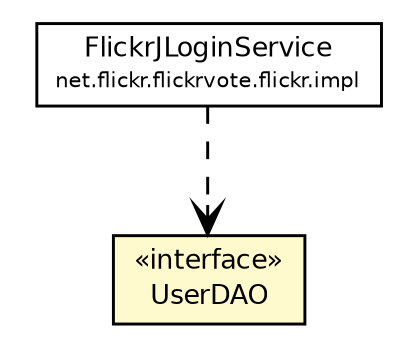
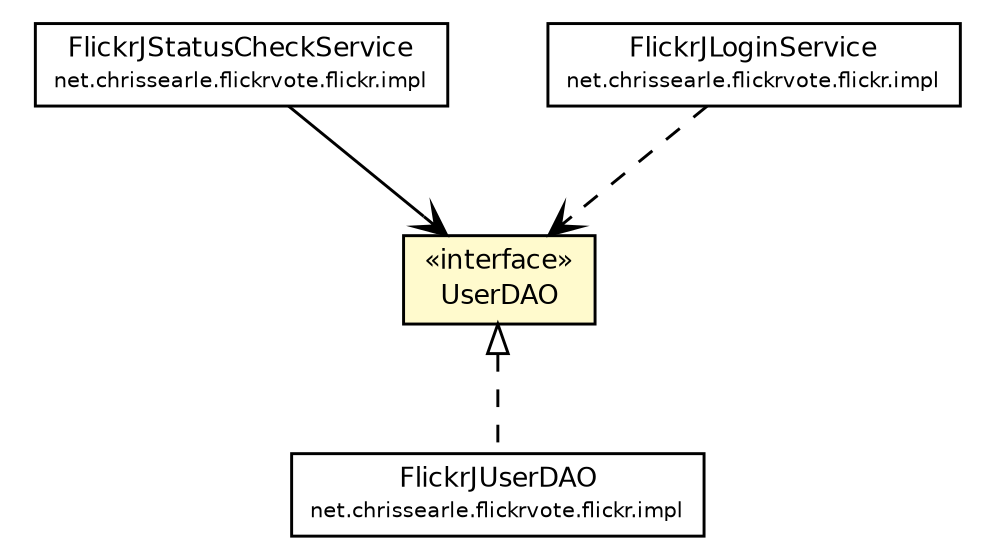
none -> (242, 65)
(209, 81) -> (754, 81)
none -> (498, 495)
